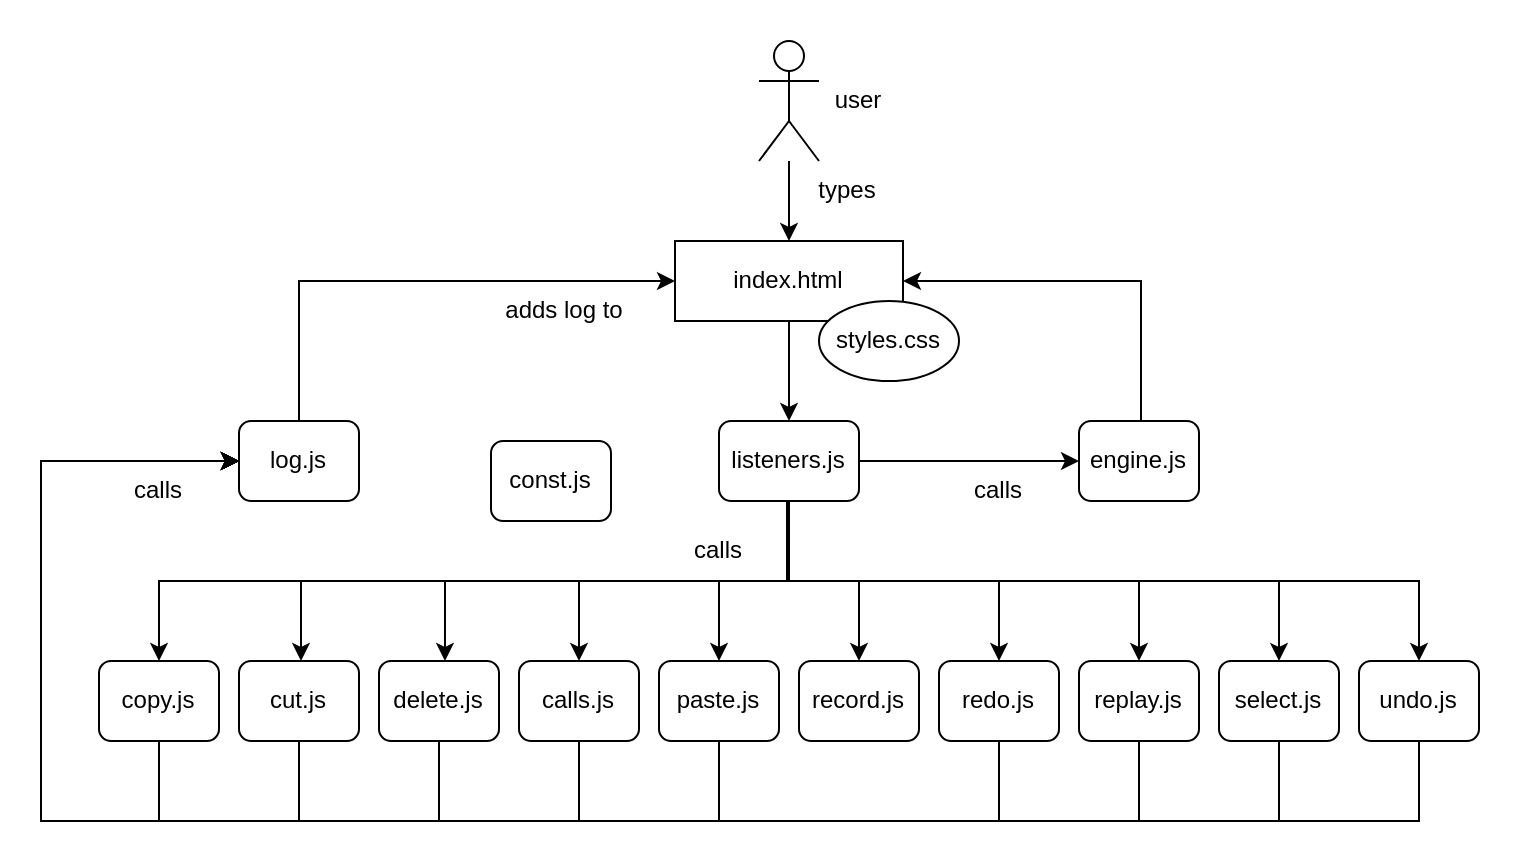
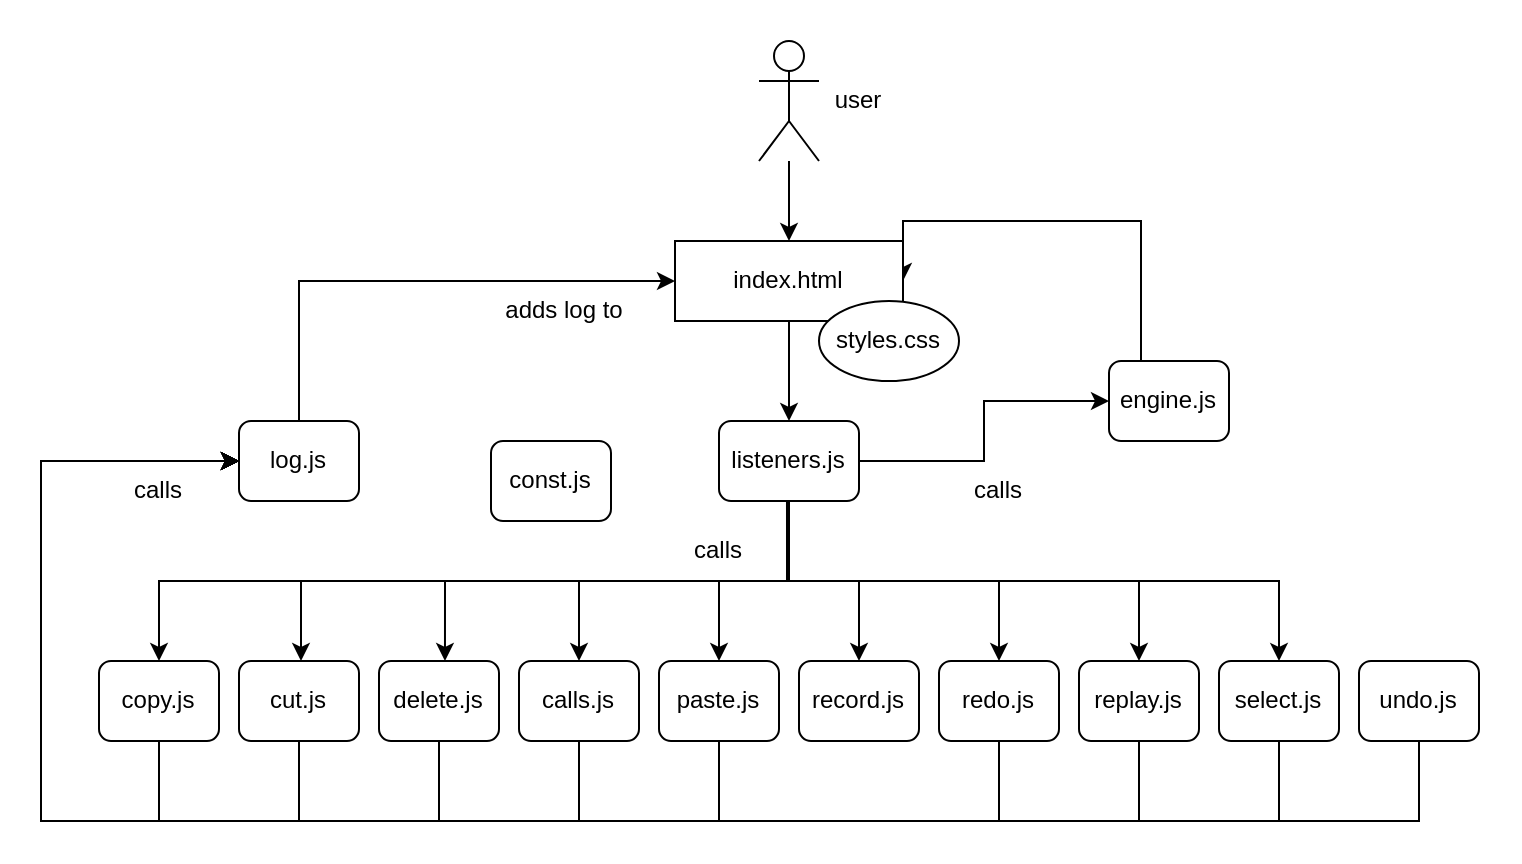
(848, 191) -> none
(1139, 461) -> (1169, 401)
(1384, 581) -> none
